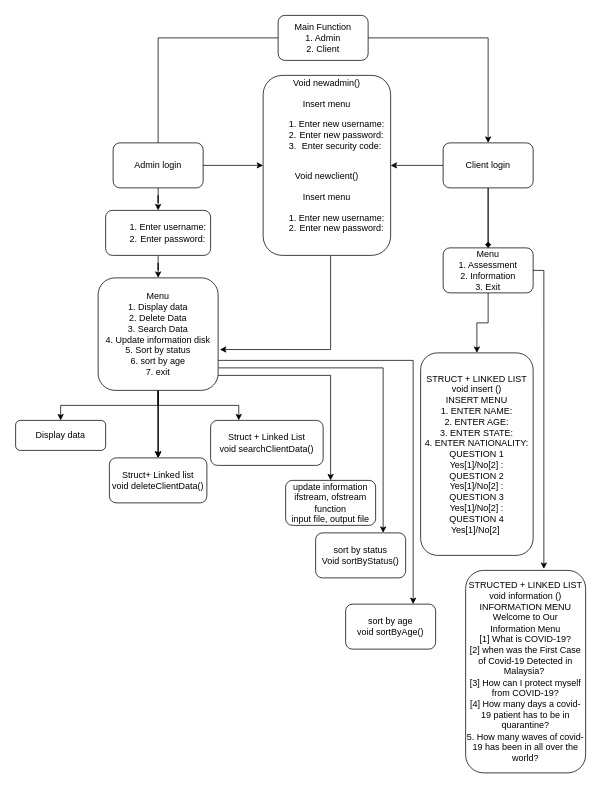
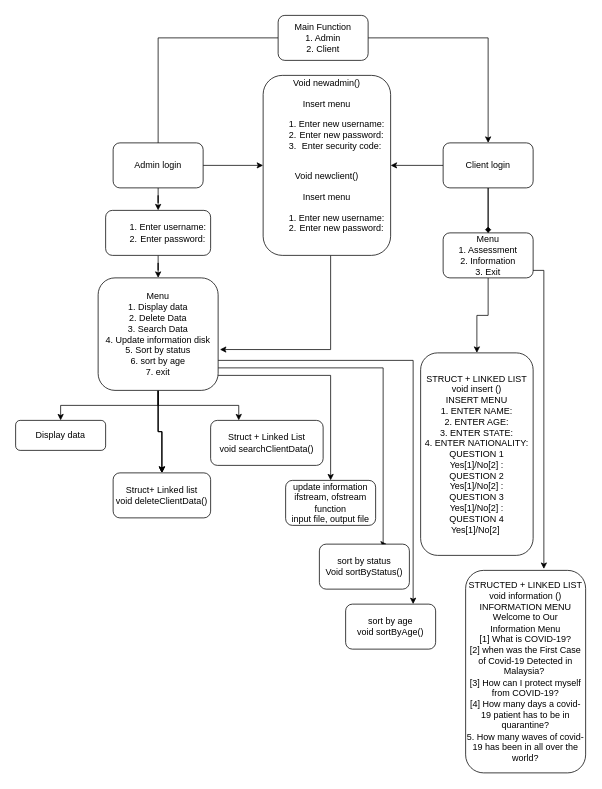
(488, 270) -> (488, 255)
(158, 480) -> (162, 495)
(360, 555) -> (364, 567)
